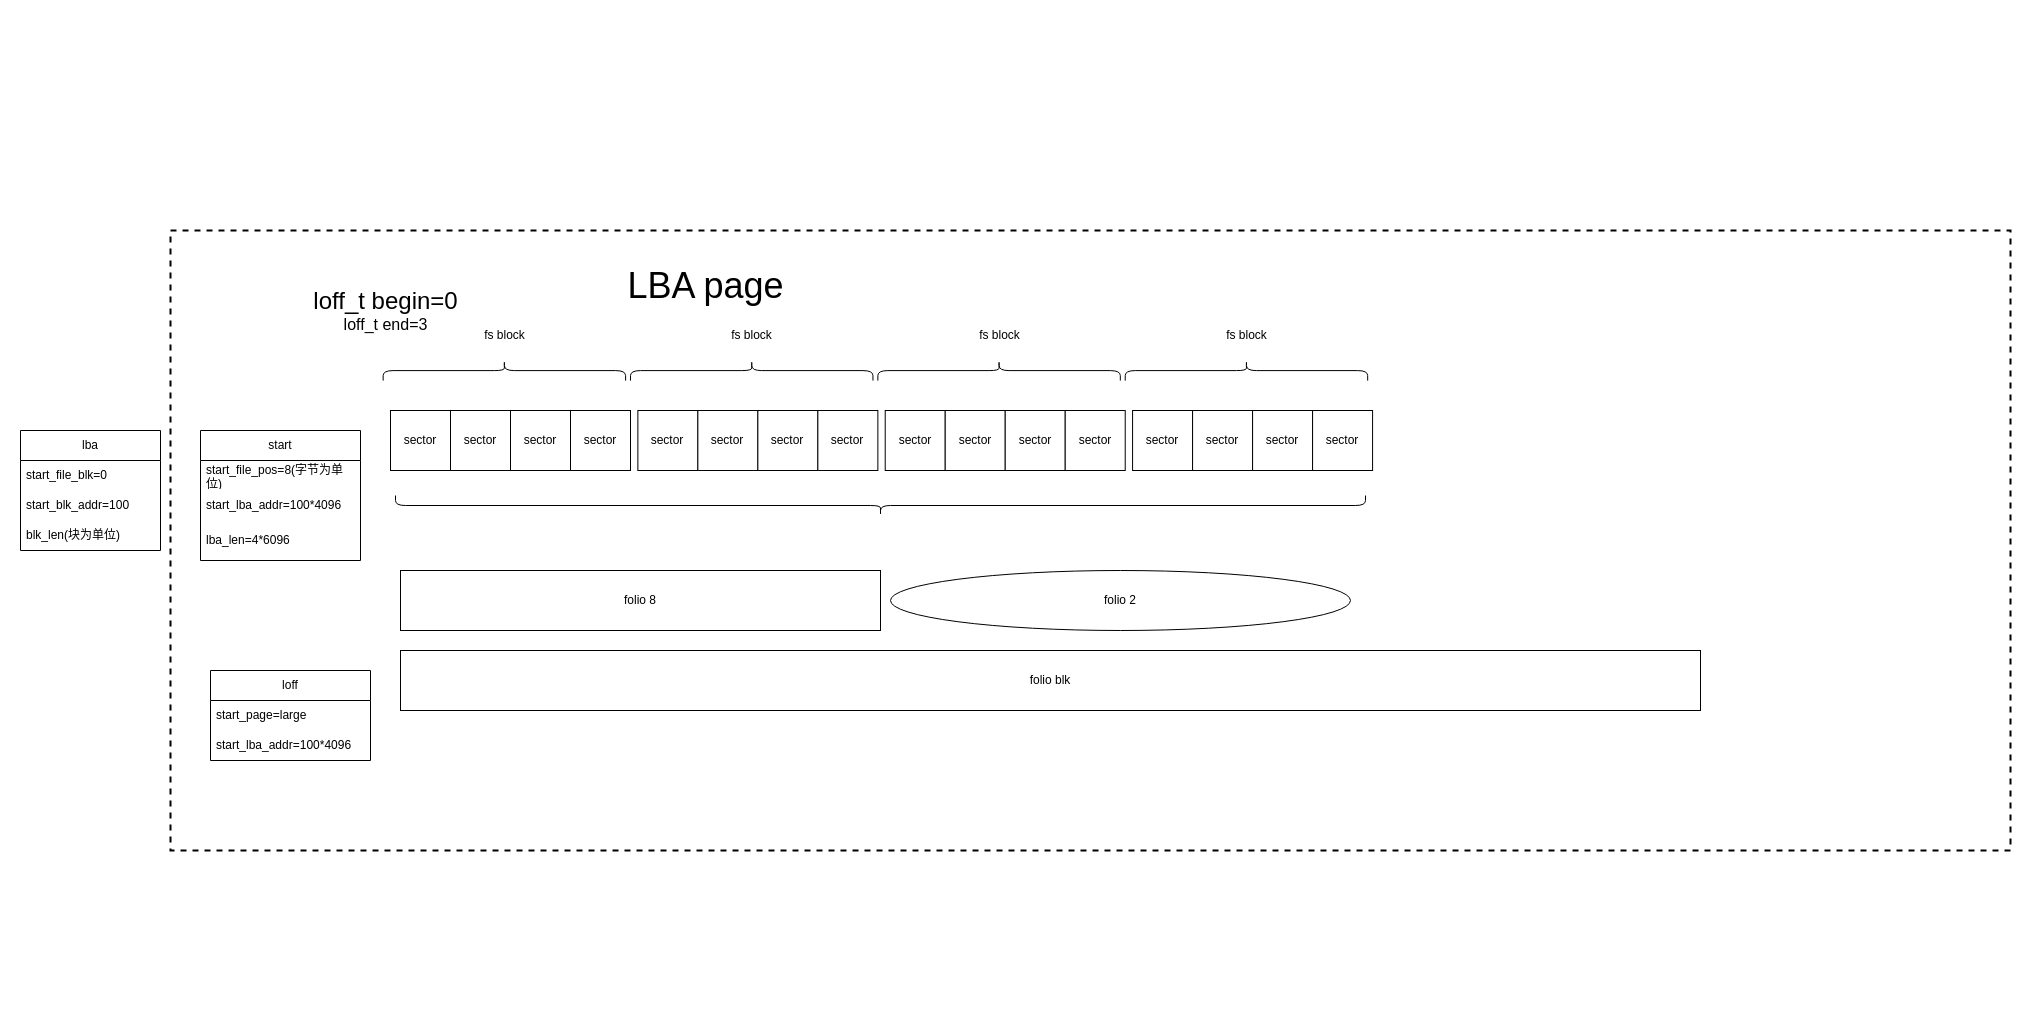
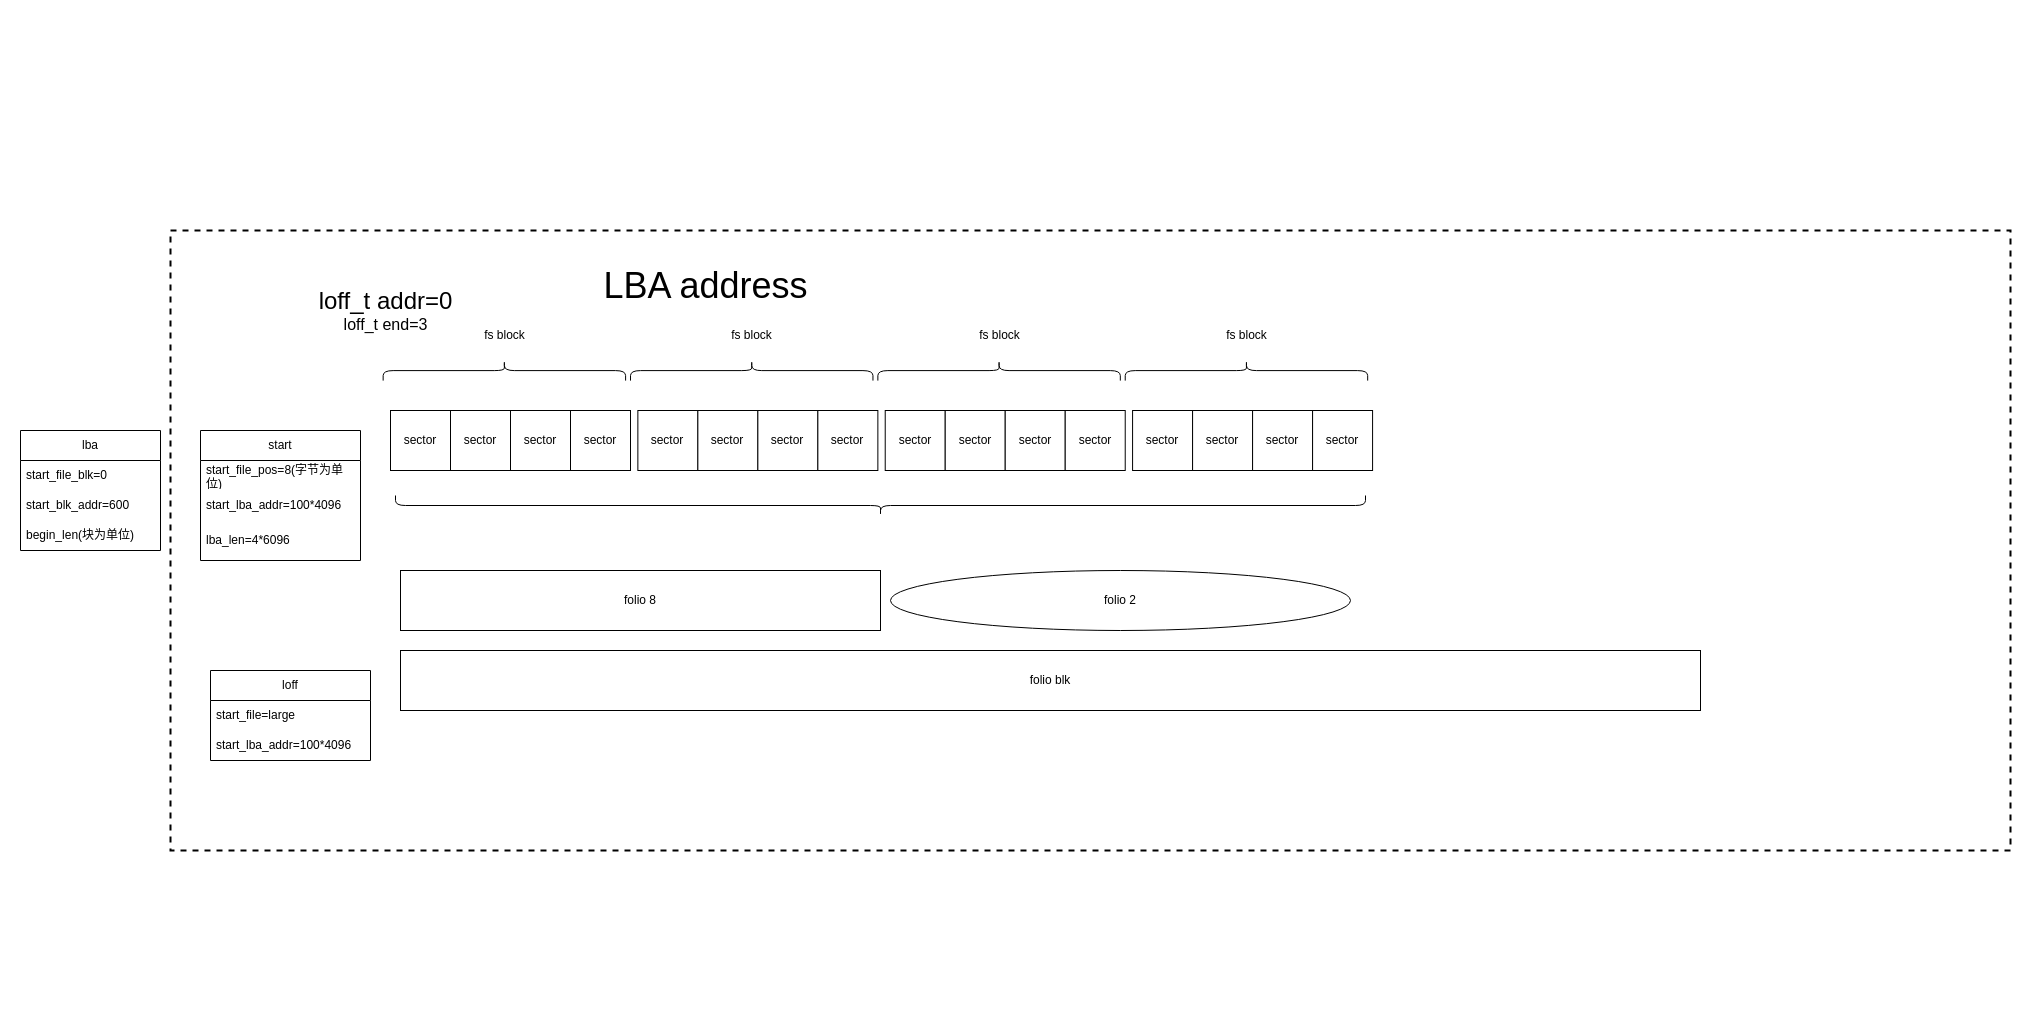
(706, 286) -> (706, 286)
(386, 311) -> (386, 311)
(85, 506) -> (85, 506)
(78, 536) -> (84, 536)
(269, 716) -> (266, 716)
